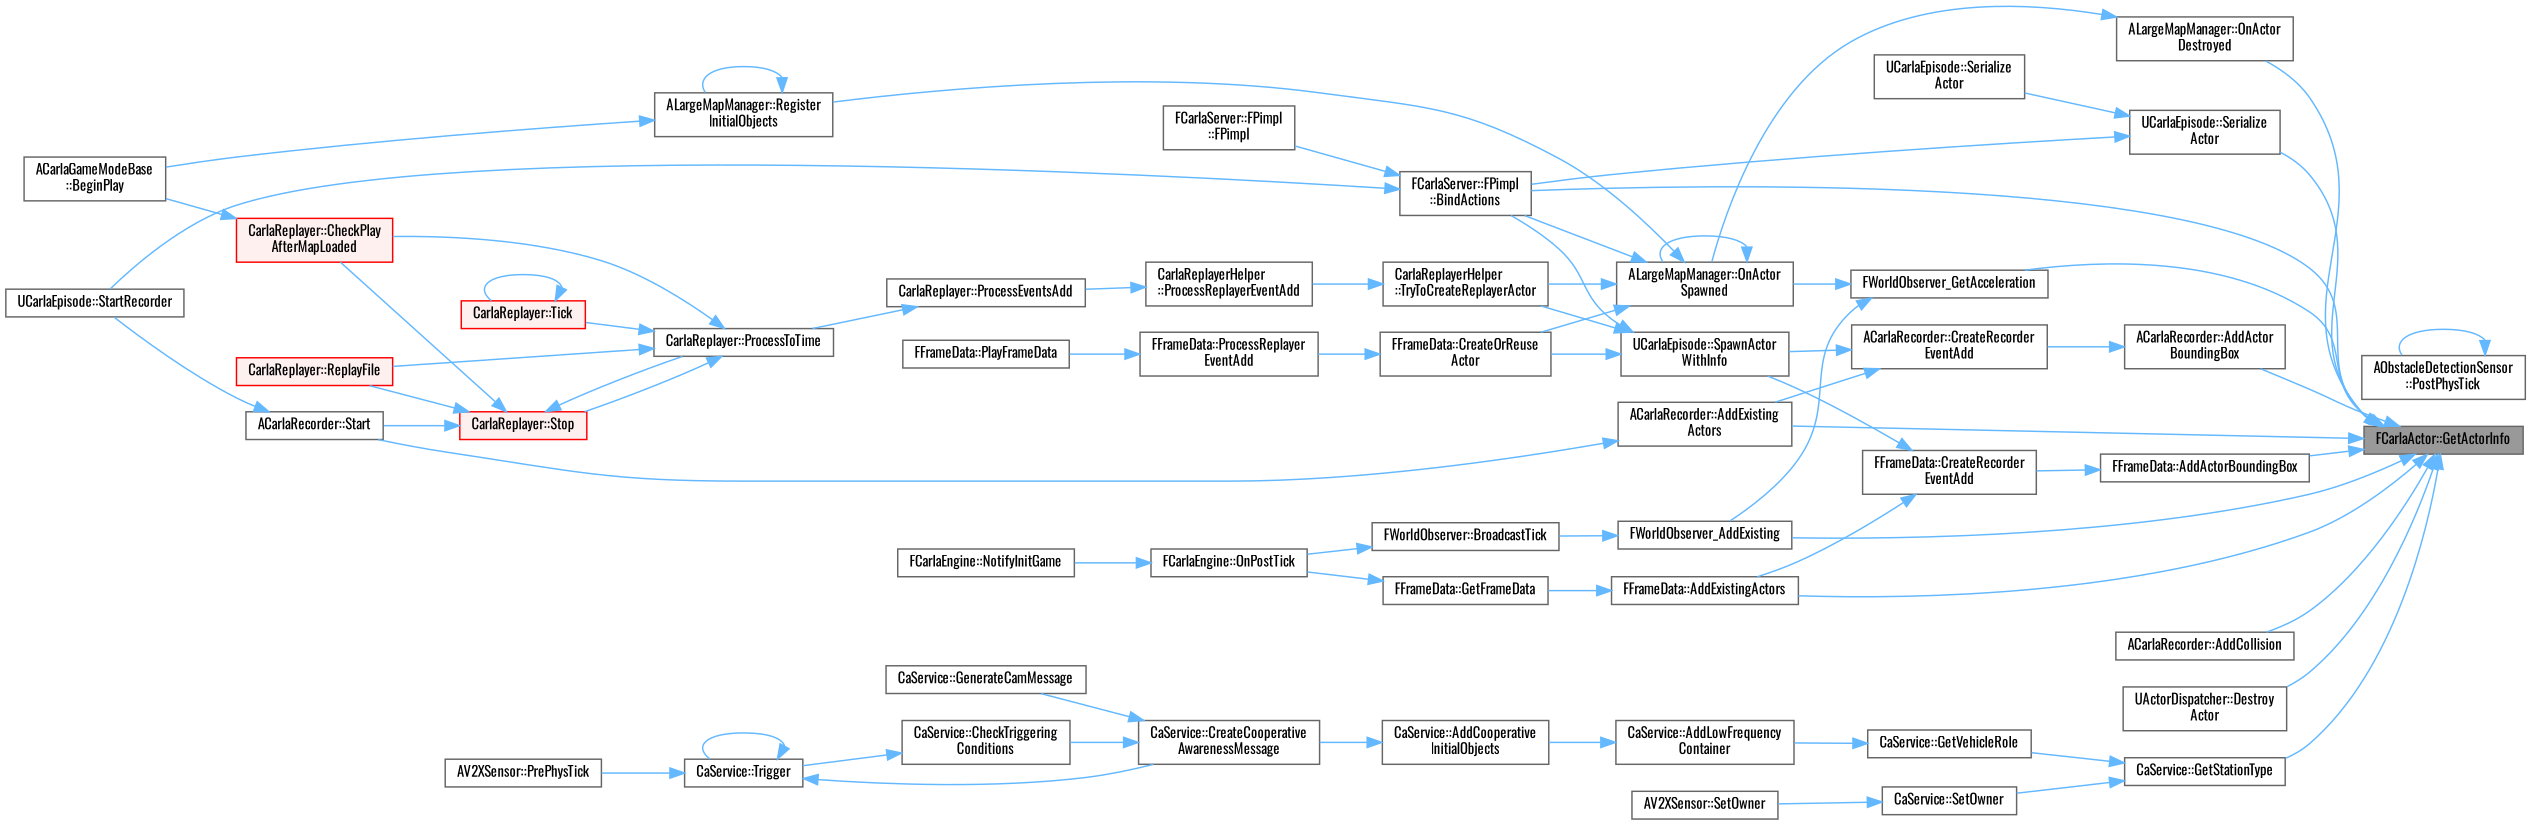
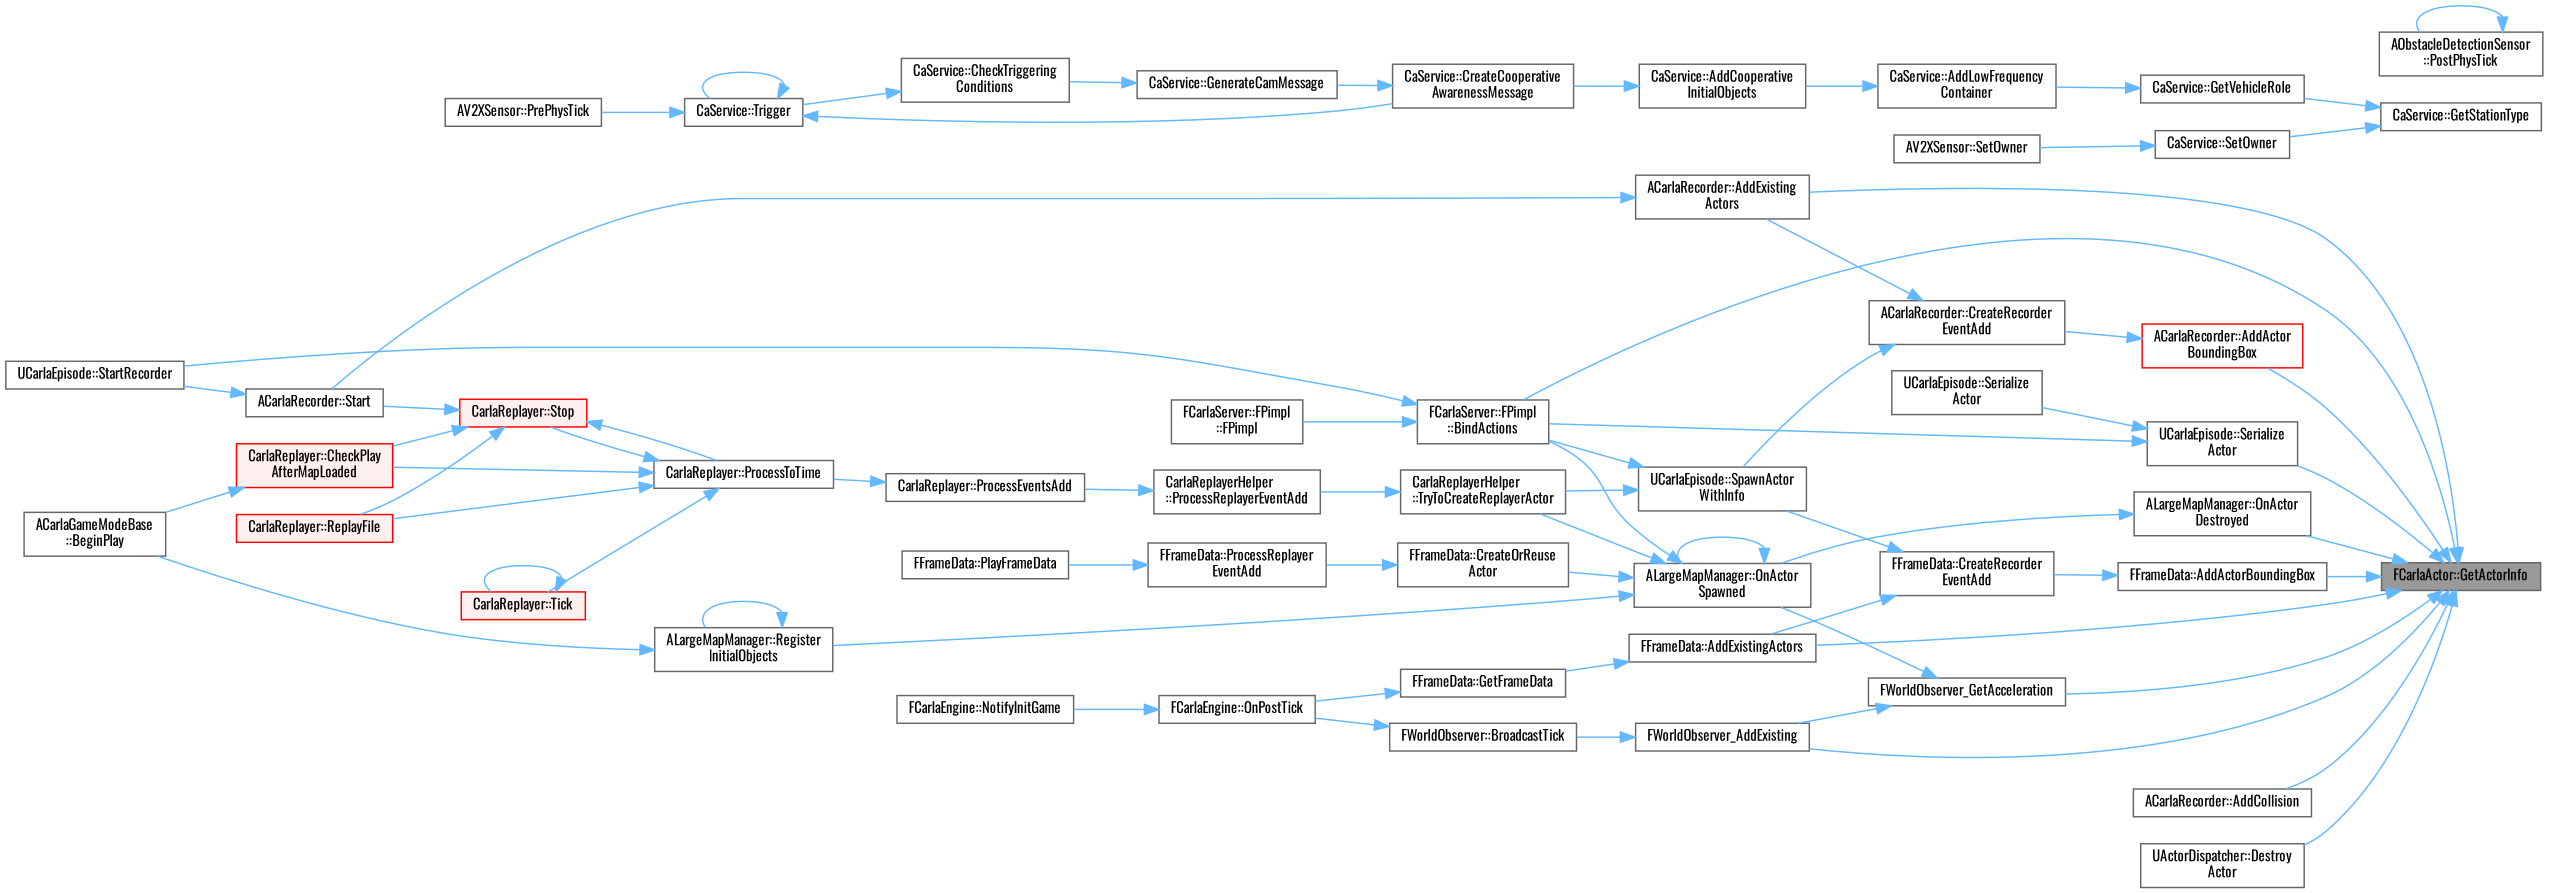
(2205, 347) -> (2222, 346)
(1579, 354) -> none
(2390, 630) -> none
(1097, 742) -> (1096, 82)
